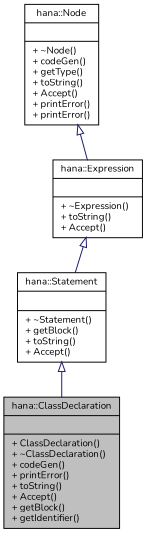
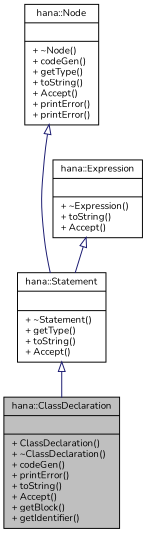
(84, 147) -> (42, 204)
(52, 331) -> (51, 331)
